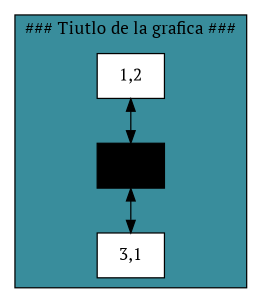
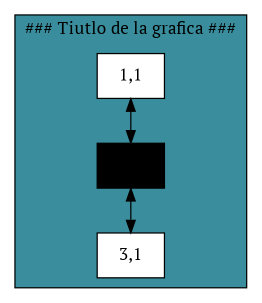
(131, 76) -> (131, 76)
